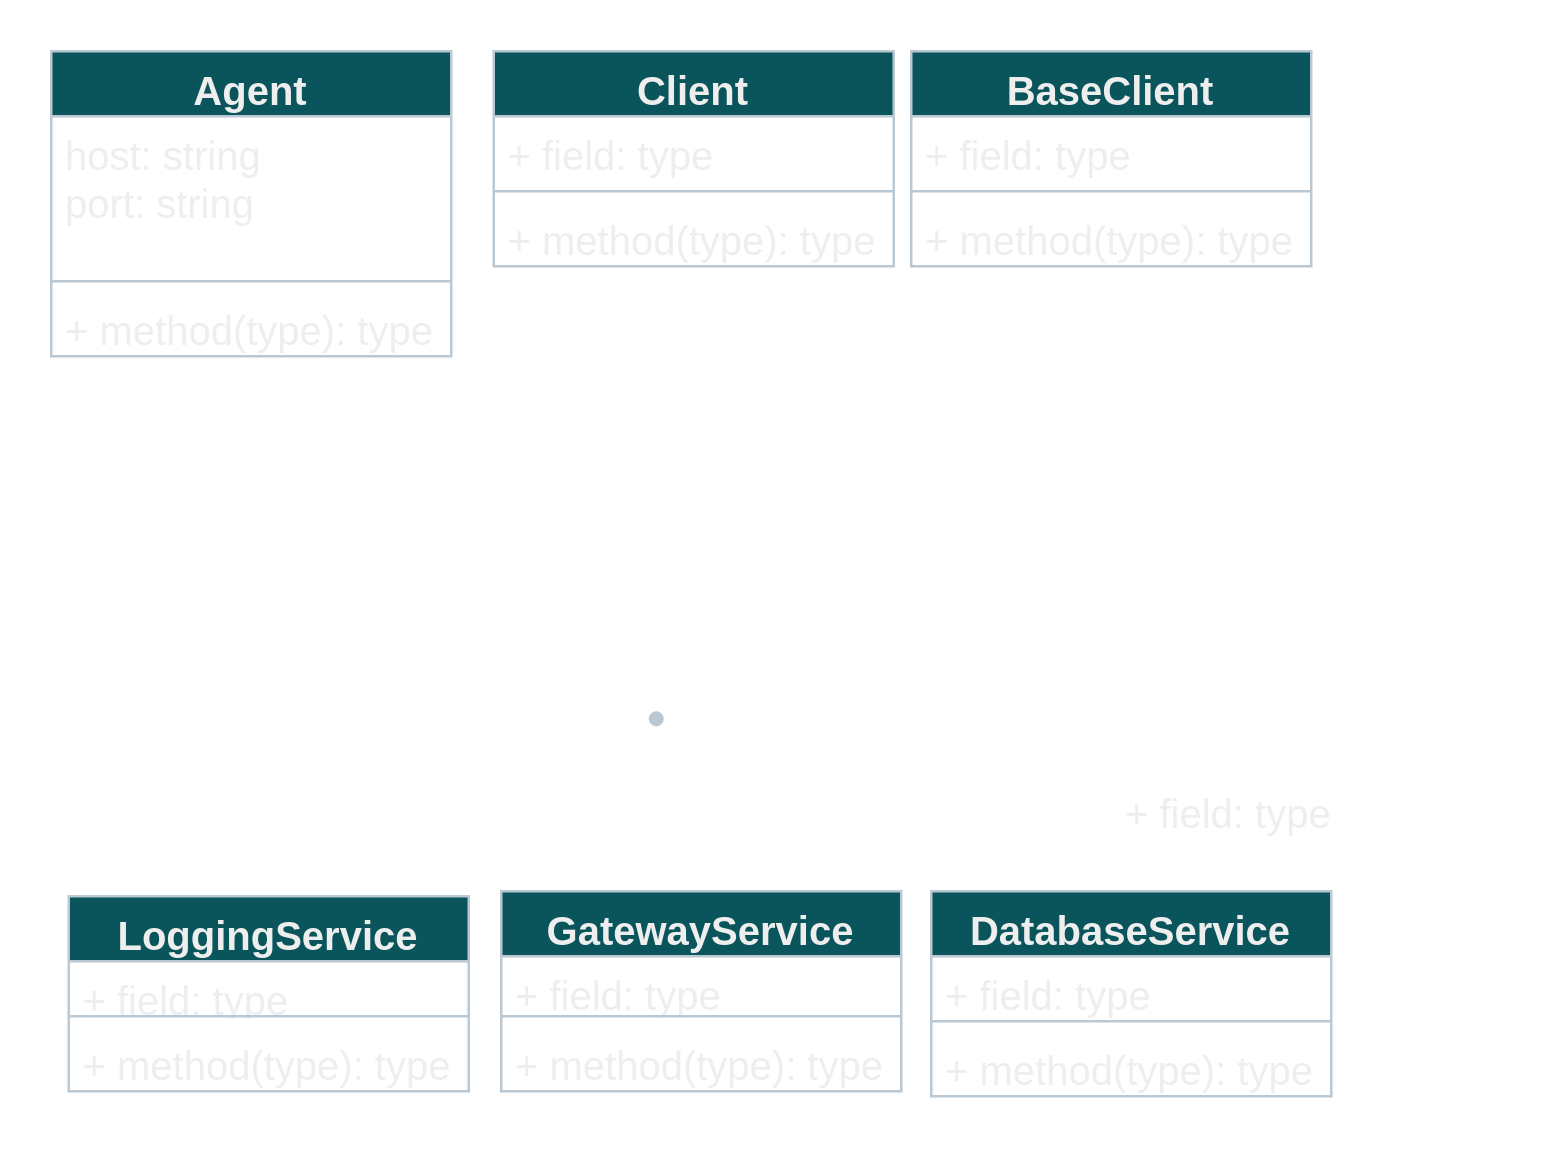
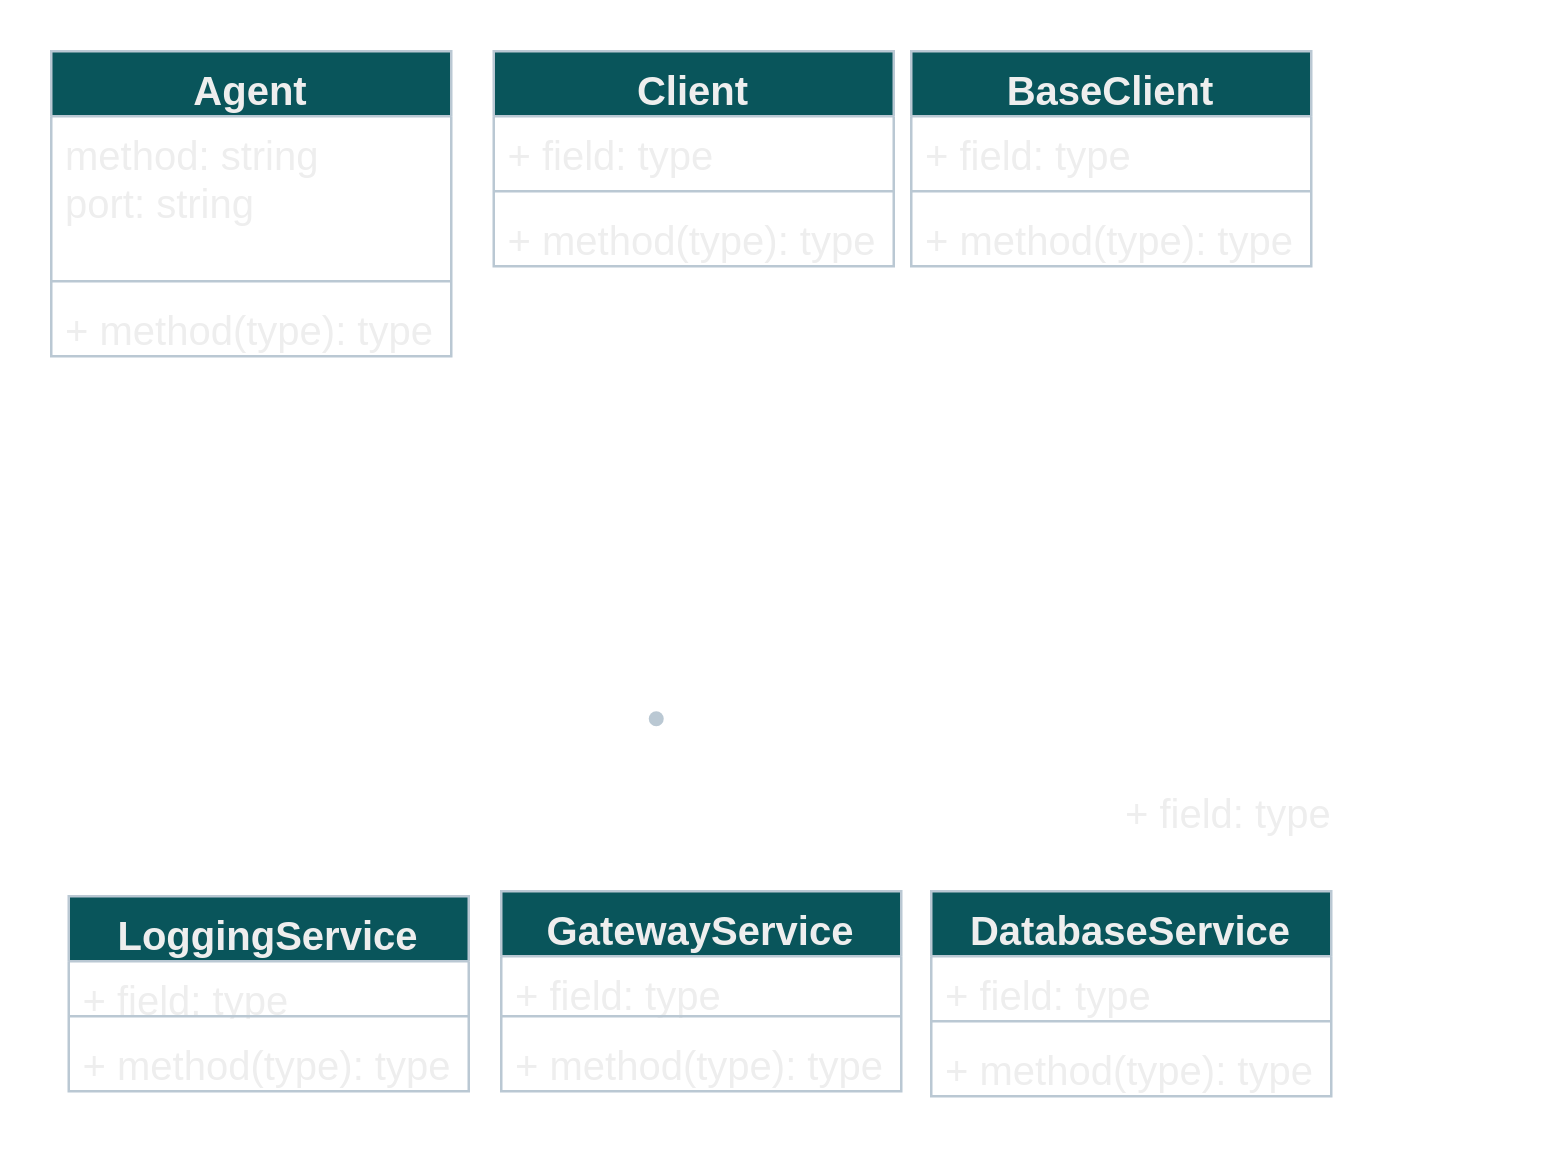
(184, 157) -> (206, 157)
